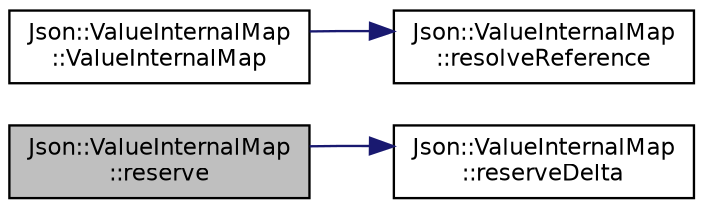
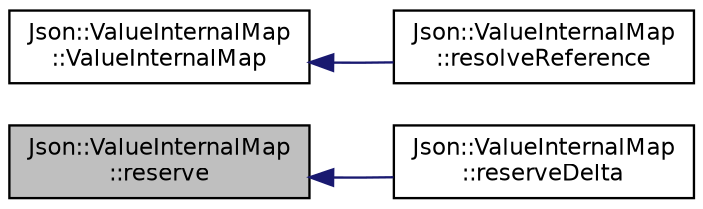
(340, 31) -> (364, 63)
(340, 146) -> (364, 178)
